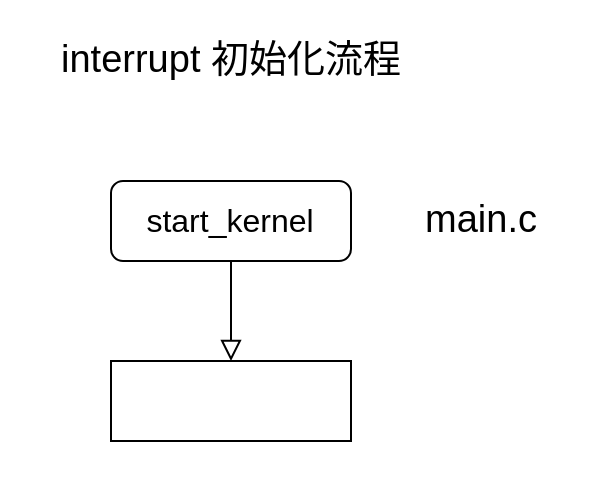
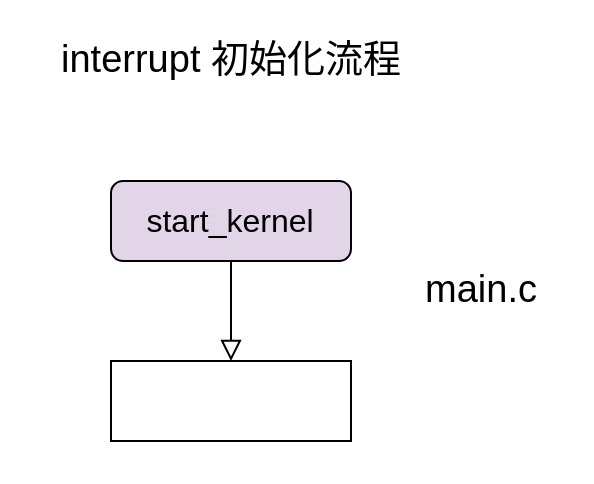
(231, 221) -> (231, 221)
(481, 221) -> (481, 291)
